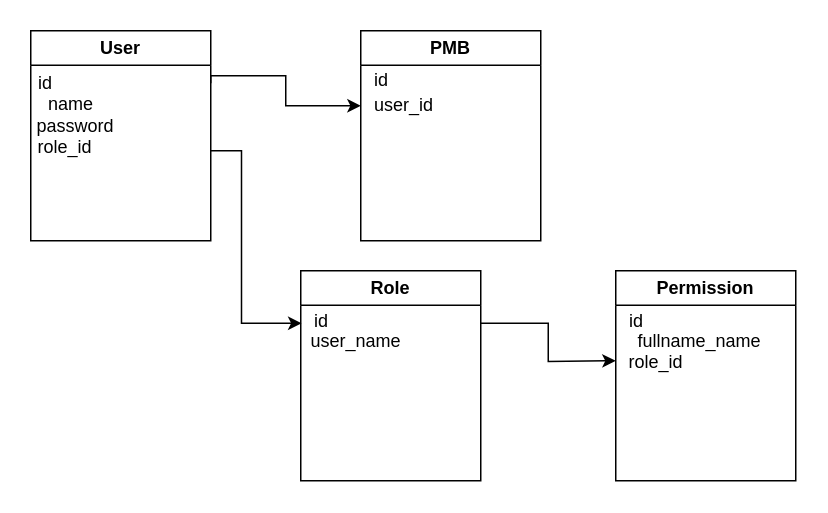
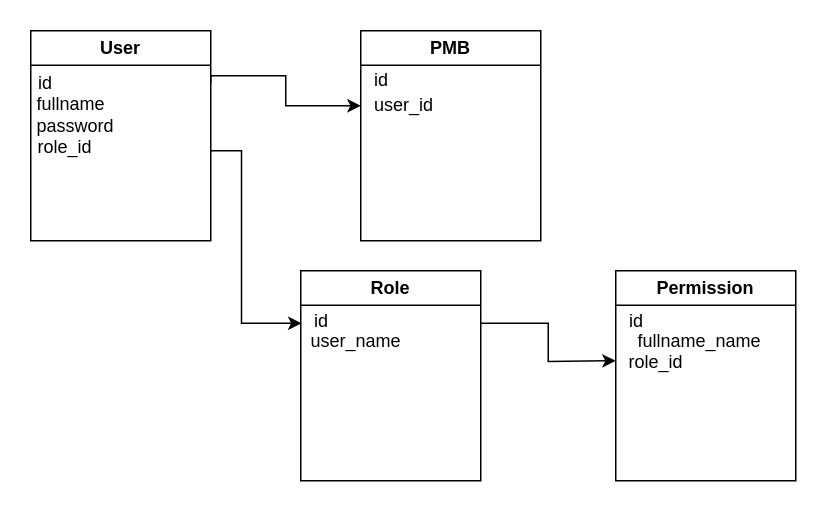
(71, 104) -> (71, 104)
